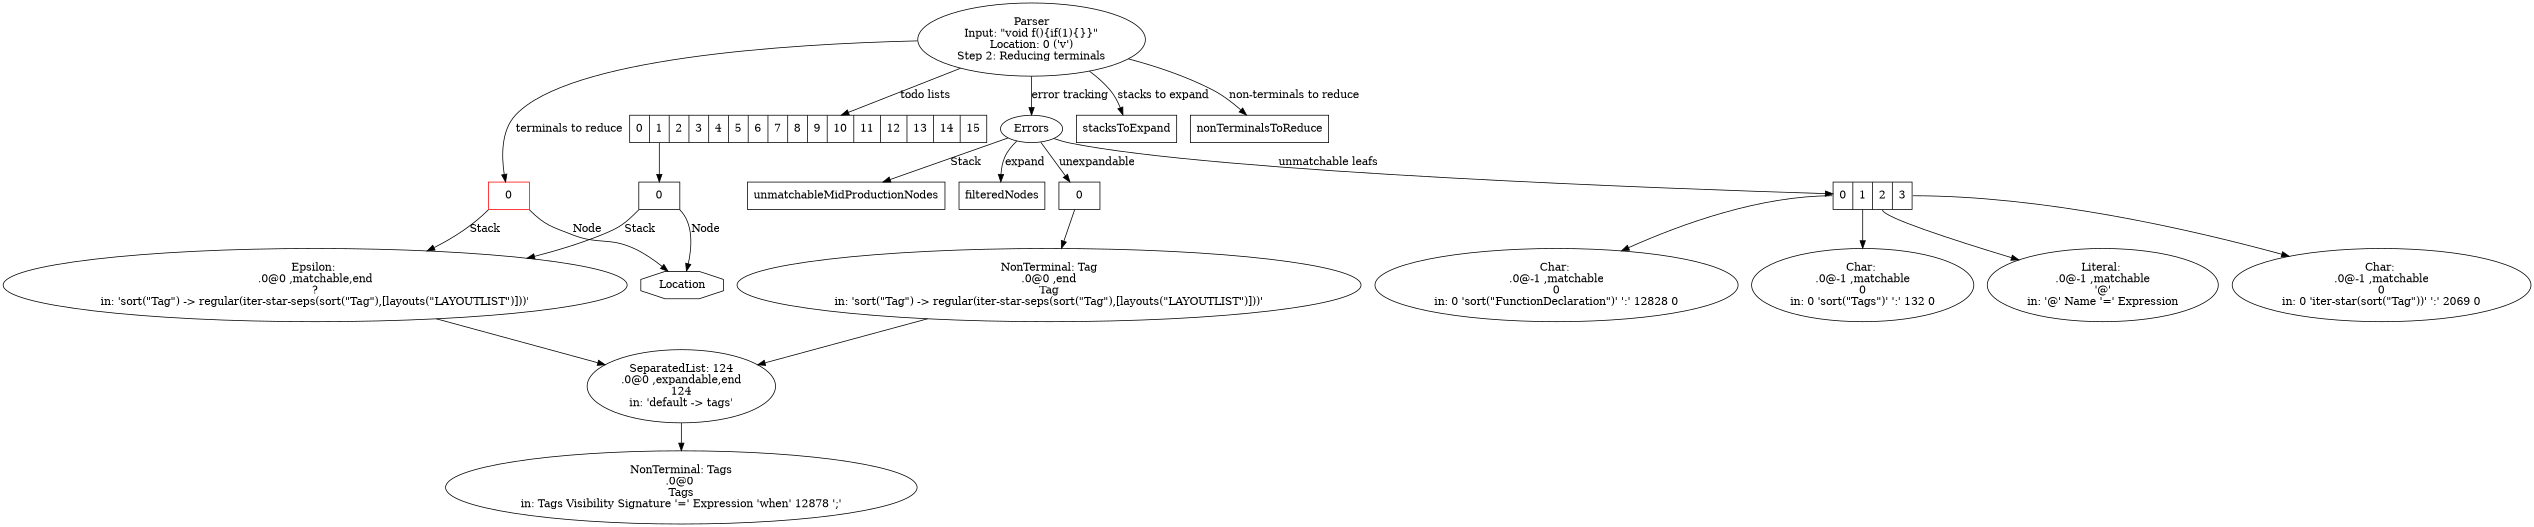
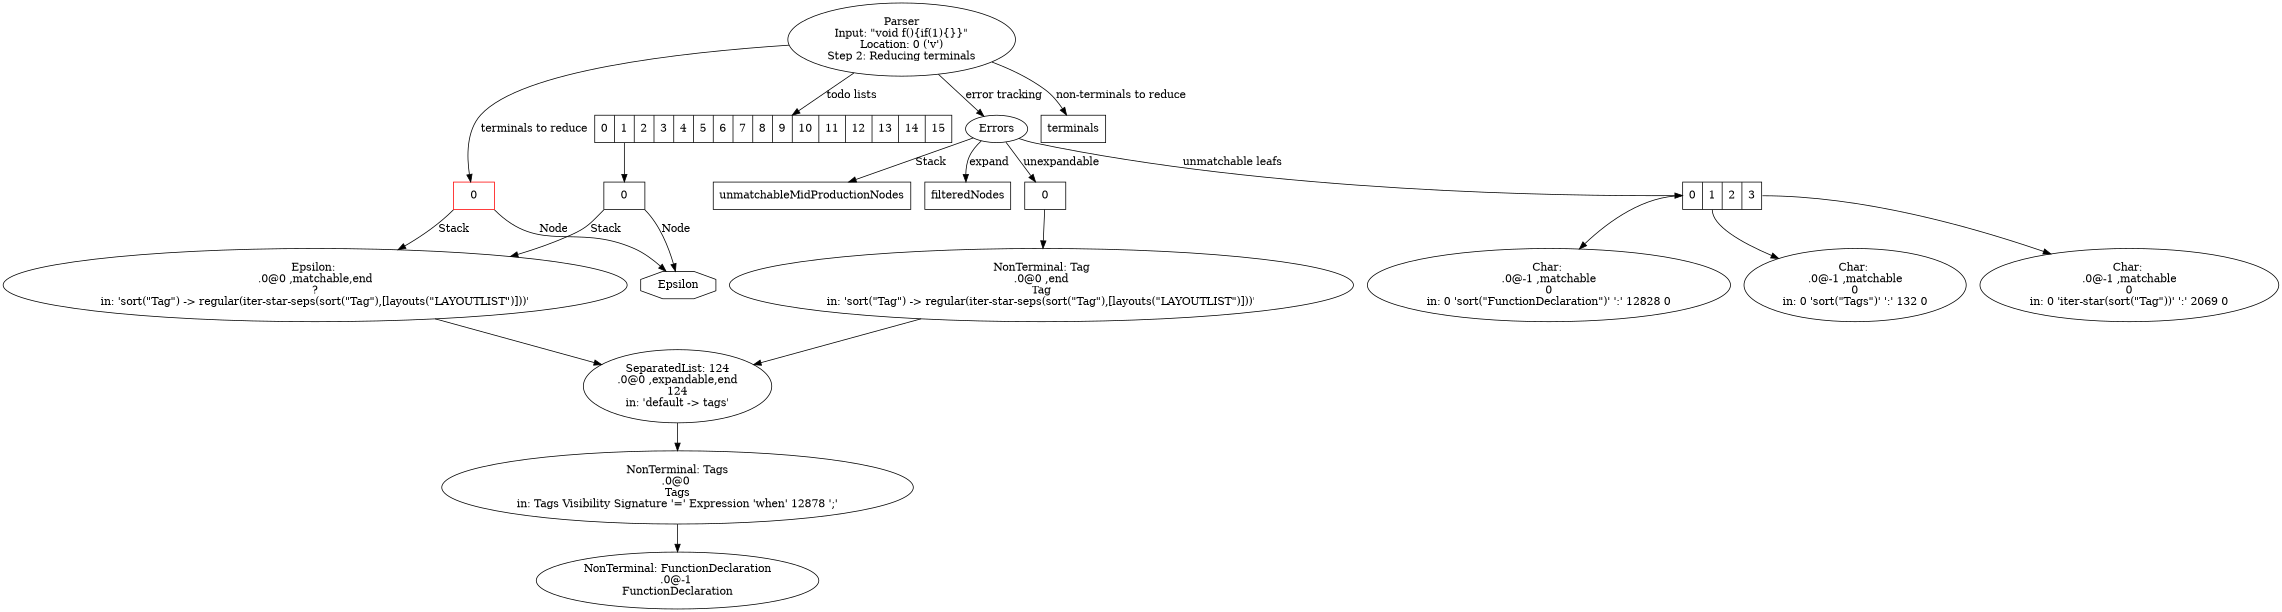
(1127, 129) -> none
(1259, 129) -> (1073, 129)
(682, 285) -> (678, 285)
(2103, 285) -> none
none -> (678, 581)
